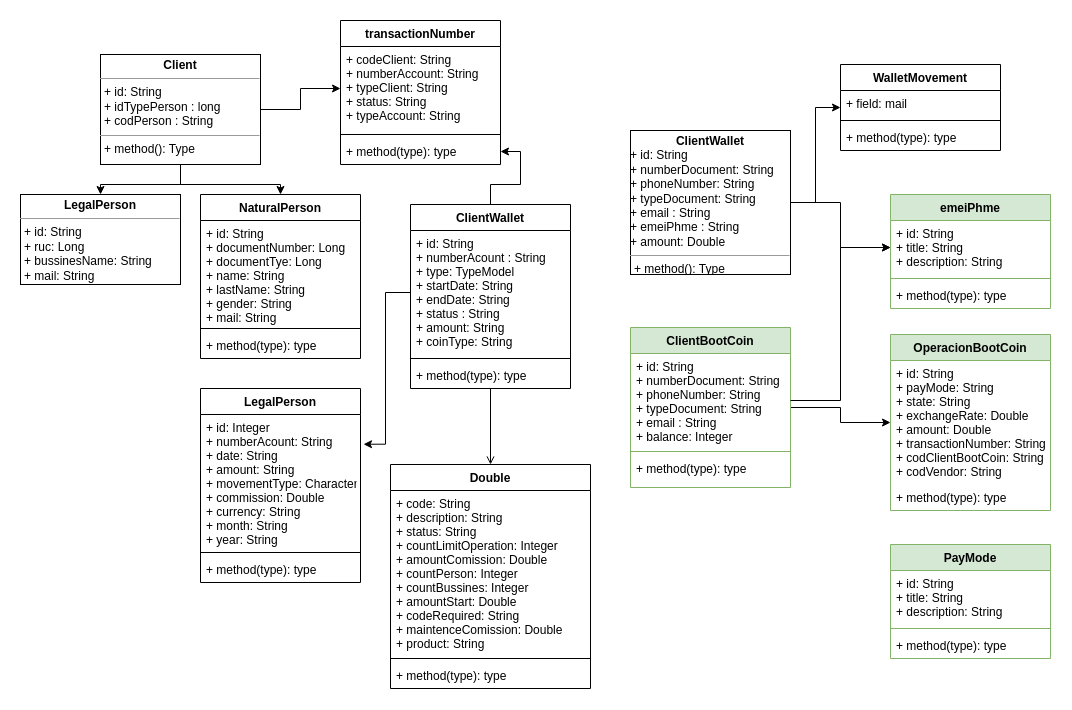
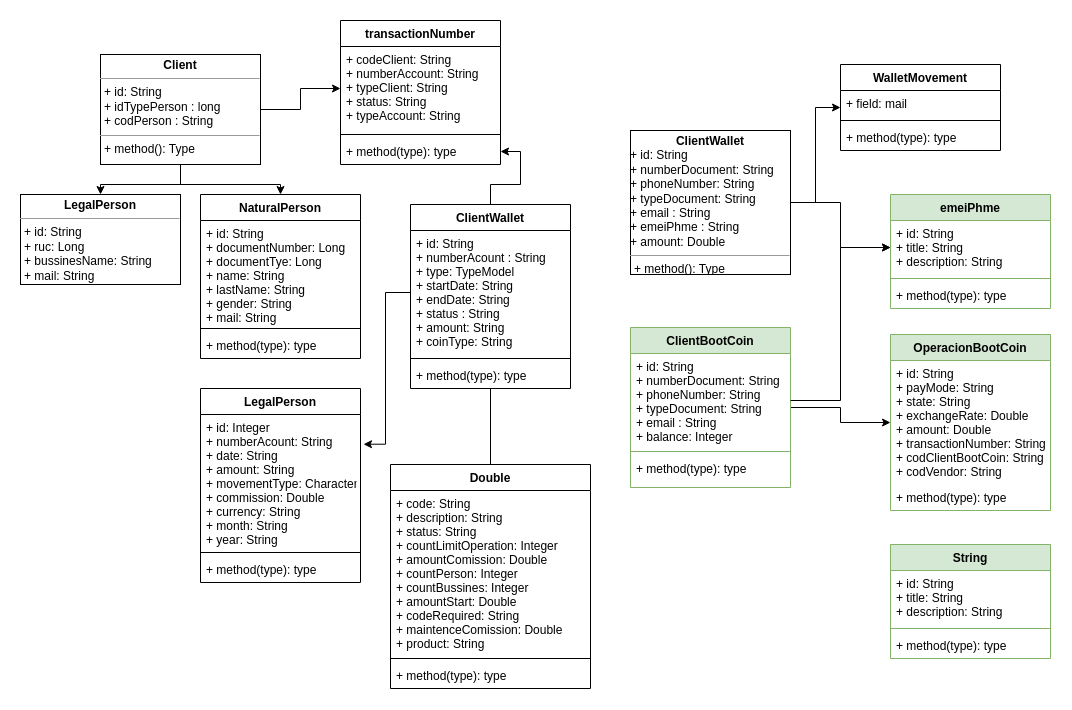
(491, 459) -> (491, 459)
(970, 558) -> (970, 558)
